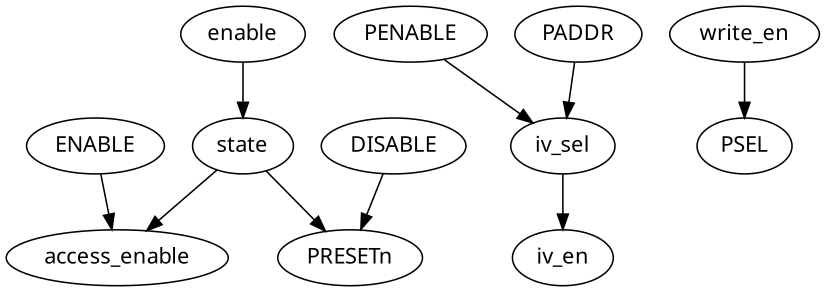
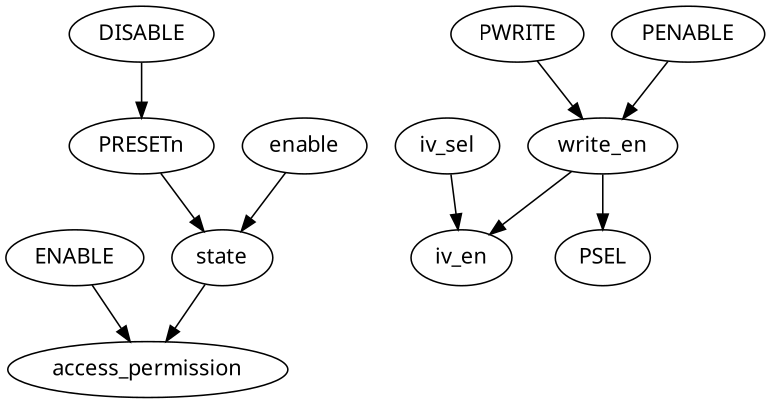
none -> (517, 34)
(578, 34) -> none
(482, 87) -> (650, 84)
(290, 196) -> (178, 196)
none -> (537, 198)
(117, 258) -> (148, 370)
